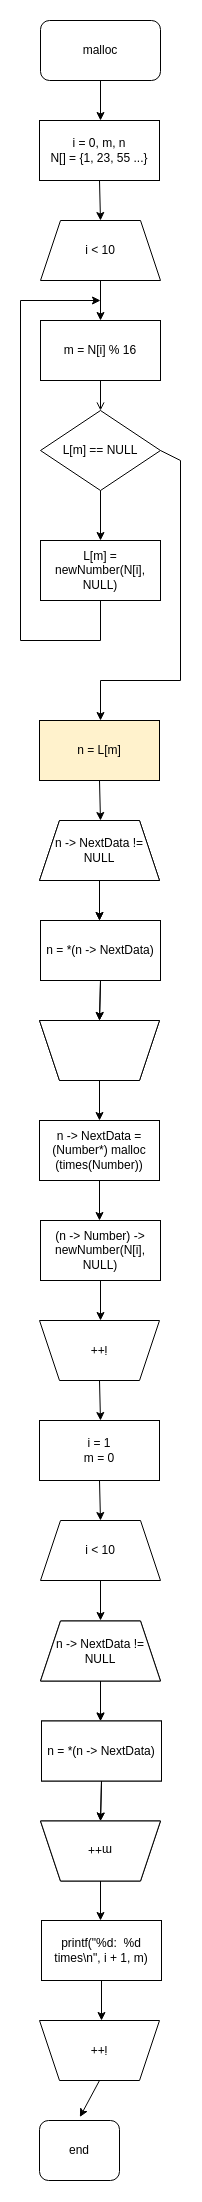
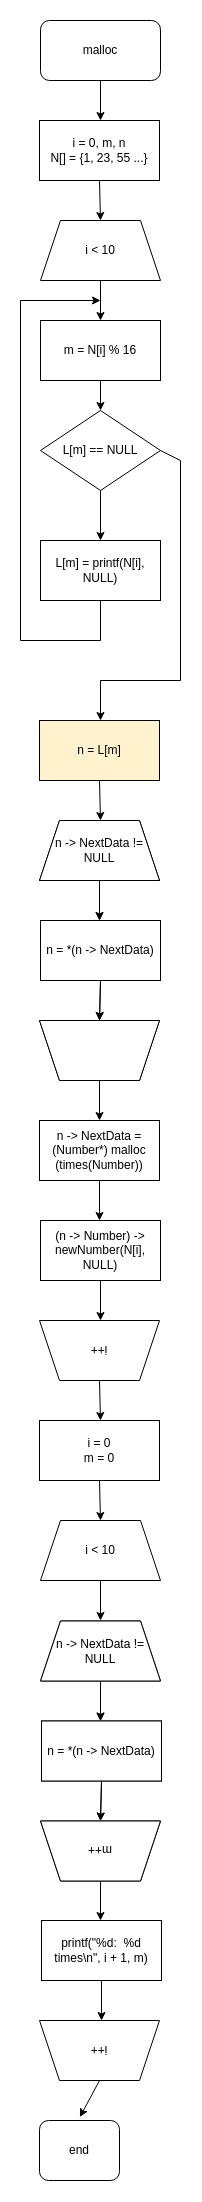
(101, 404) -> (101, 402)
(101, 571) -> (101, 571)
(100, 1451) -> (100, 1451)
